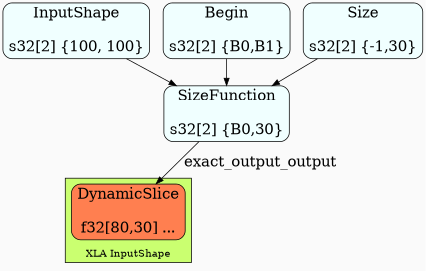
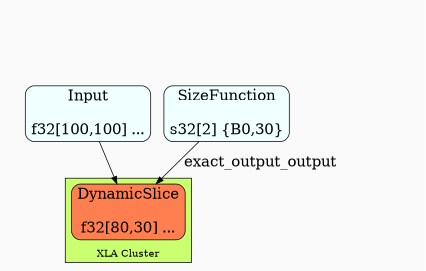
(76, 31) -> none
(227, 31) -> none
(363, 31) -> none
none -> (88, 114)
(128, 254) -> (128, 254)
